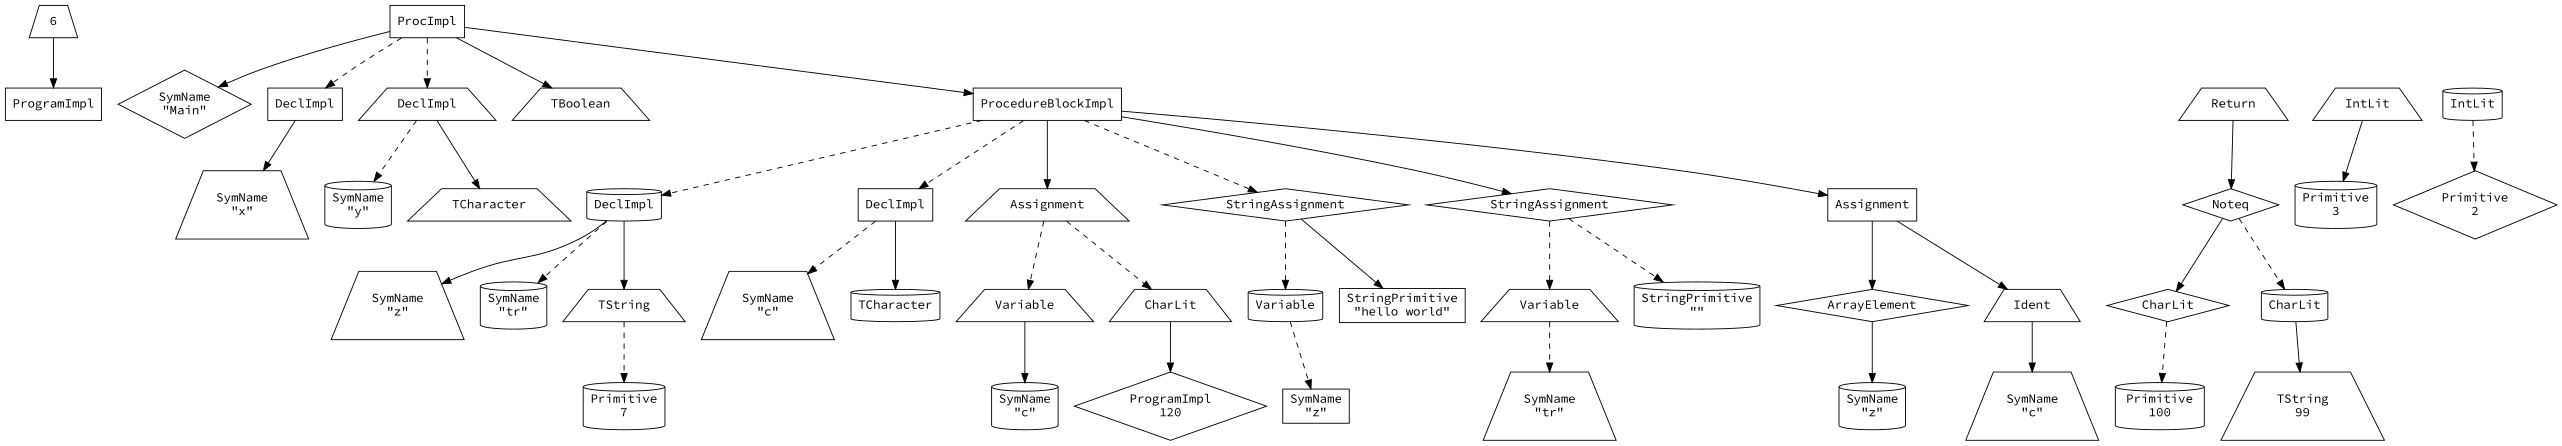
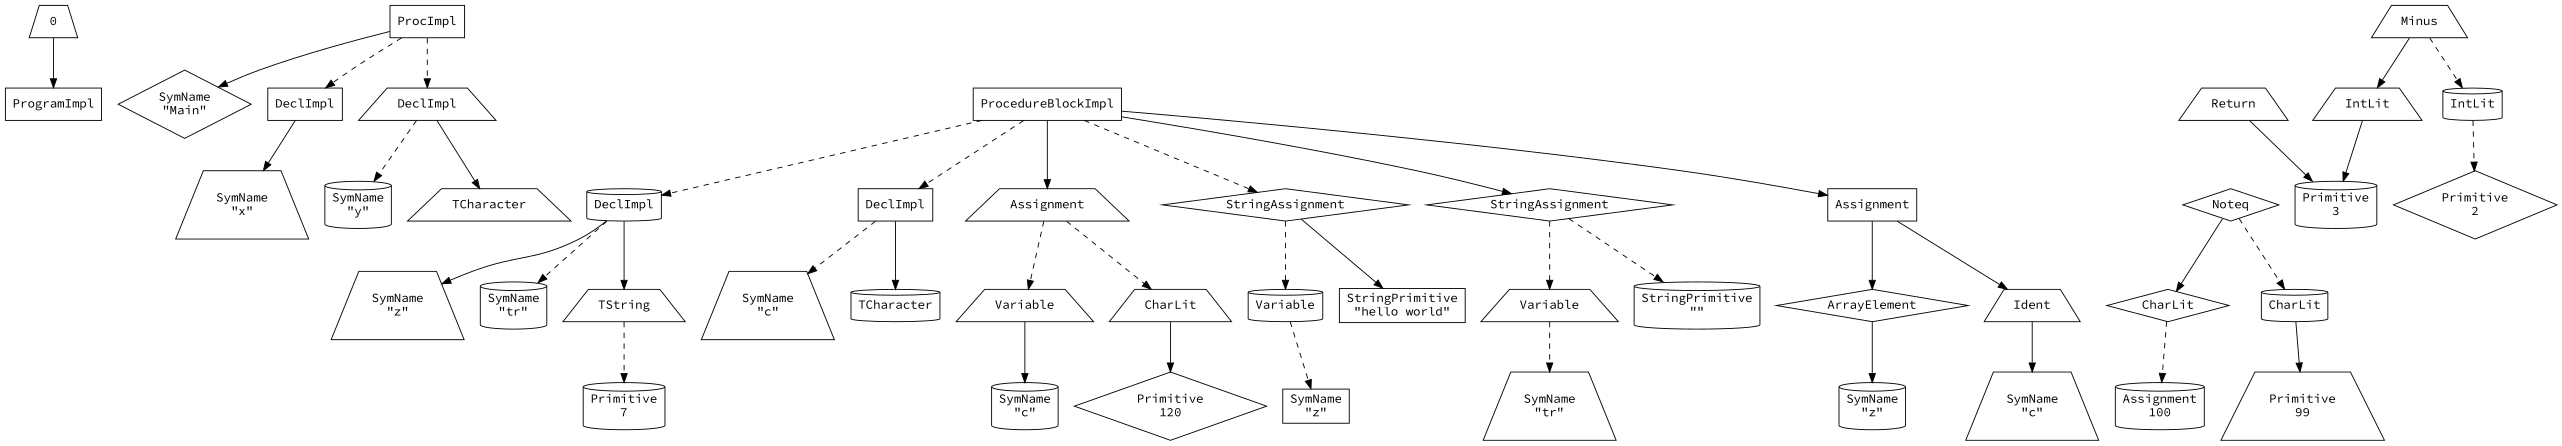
(53, 22) -> (53, 22)
none -> (2420, 22)
(714, 60) -> none
(581, 104) -> none
(2232, 150) -> (2278, 148)
(1170, 406) -> (1170, 406)
(2160, 406) -> (2160, 406)
(2303, 406) -> (2303, 406)
